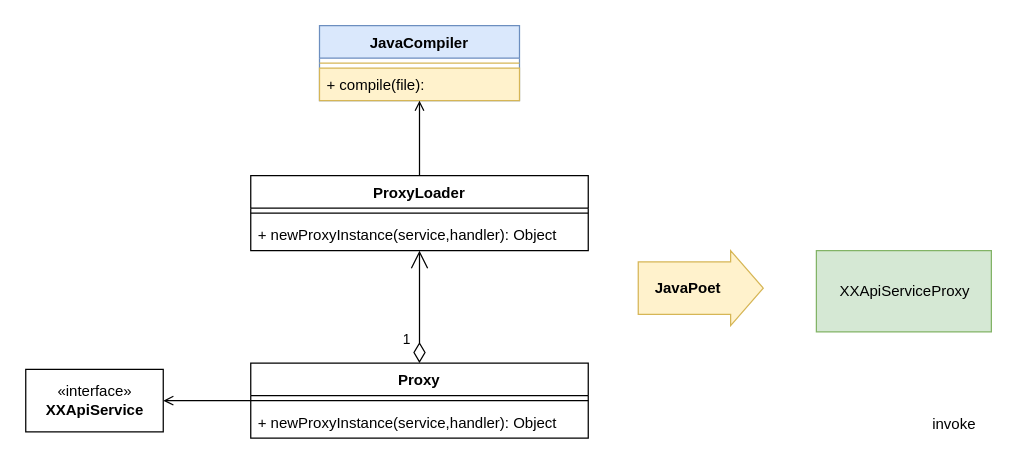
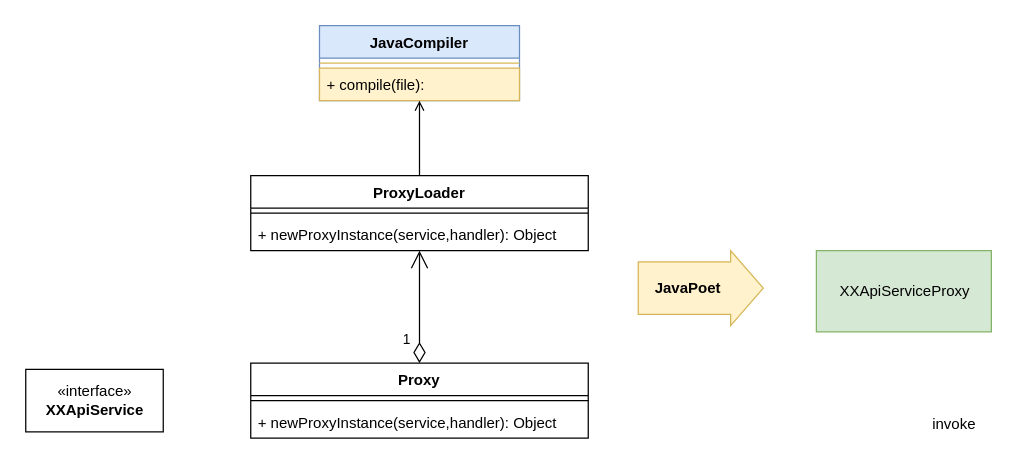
(207, 401) -> none
